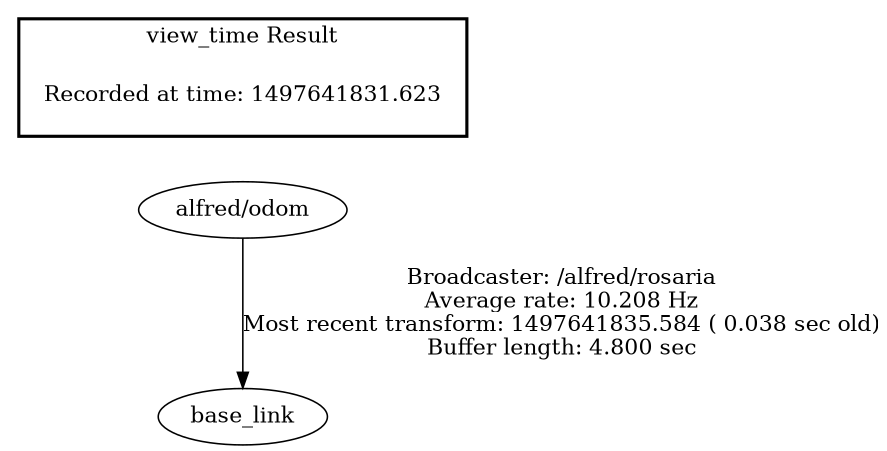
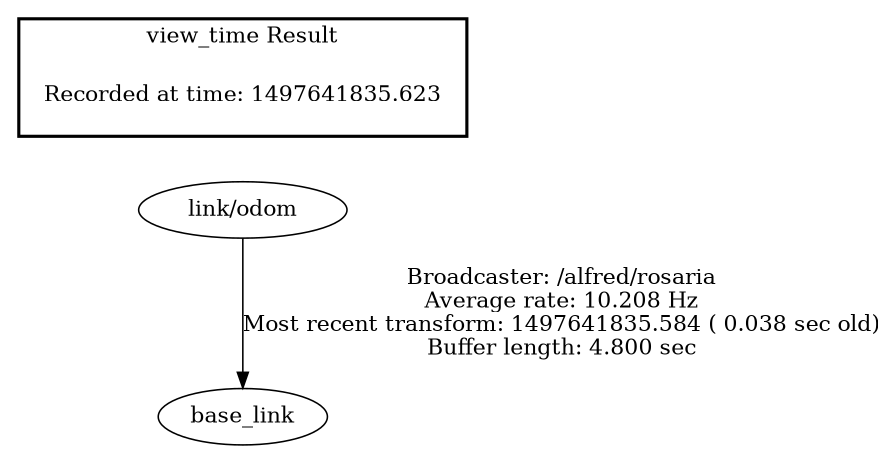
(243, 96) -> (243, 96)
(243, 210) -> (243, 210)
